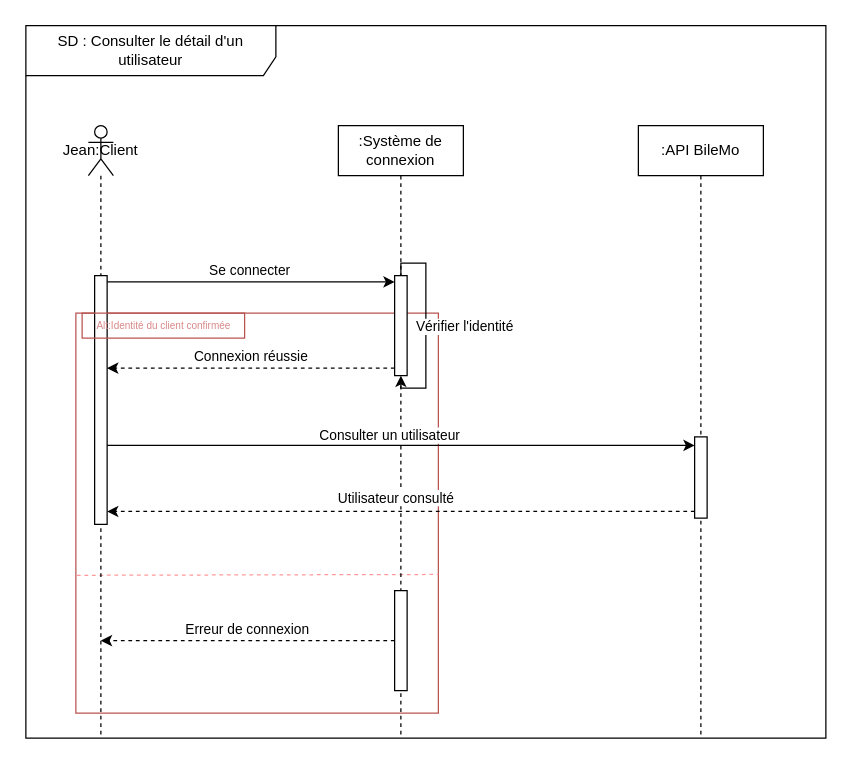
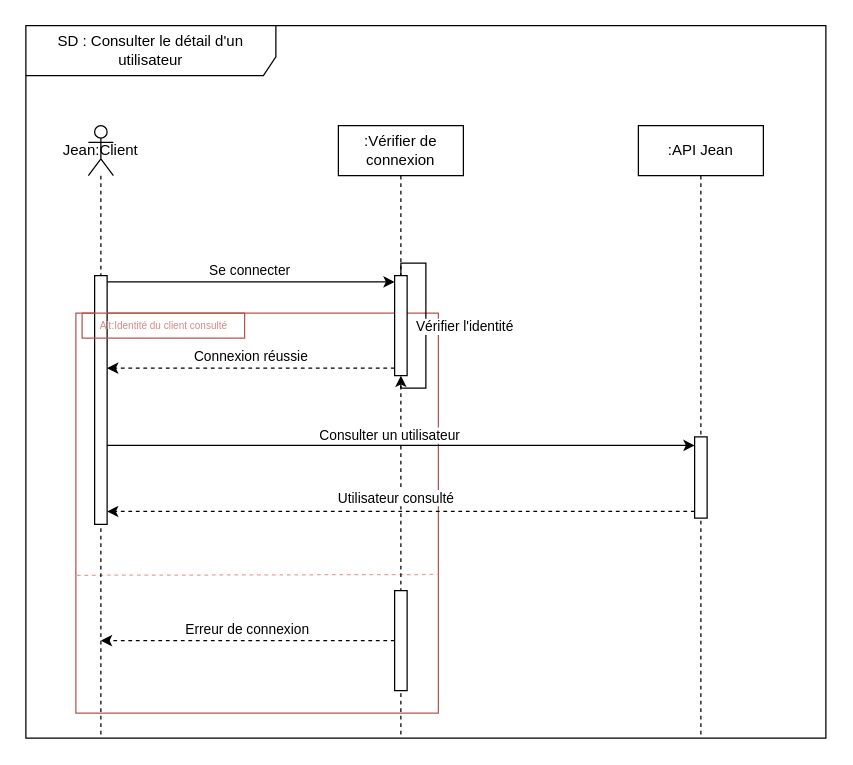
(401, 151) -> (401, 151)
(701, 151) -> (701, 151)
(164, 326) -> (164, 326)
